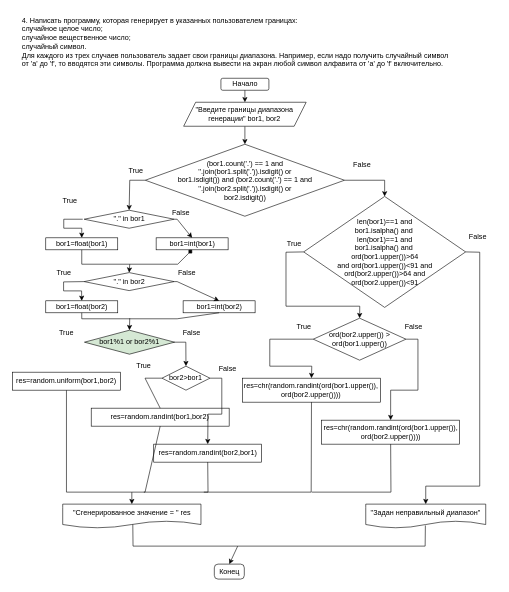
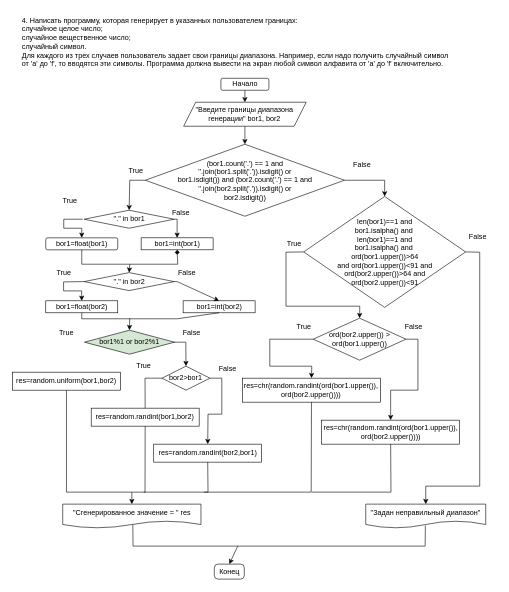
(82, 244) -> (82, 244)
(192, 244) -> (177, 244)
(160, 417) -> (145, 417)
